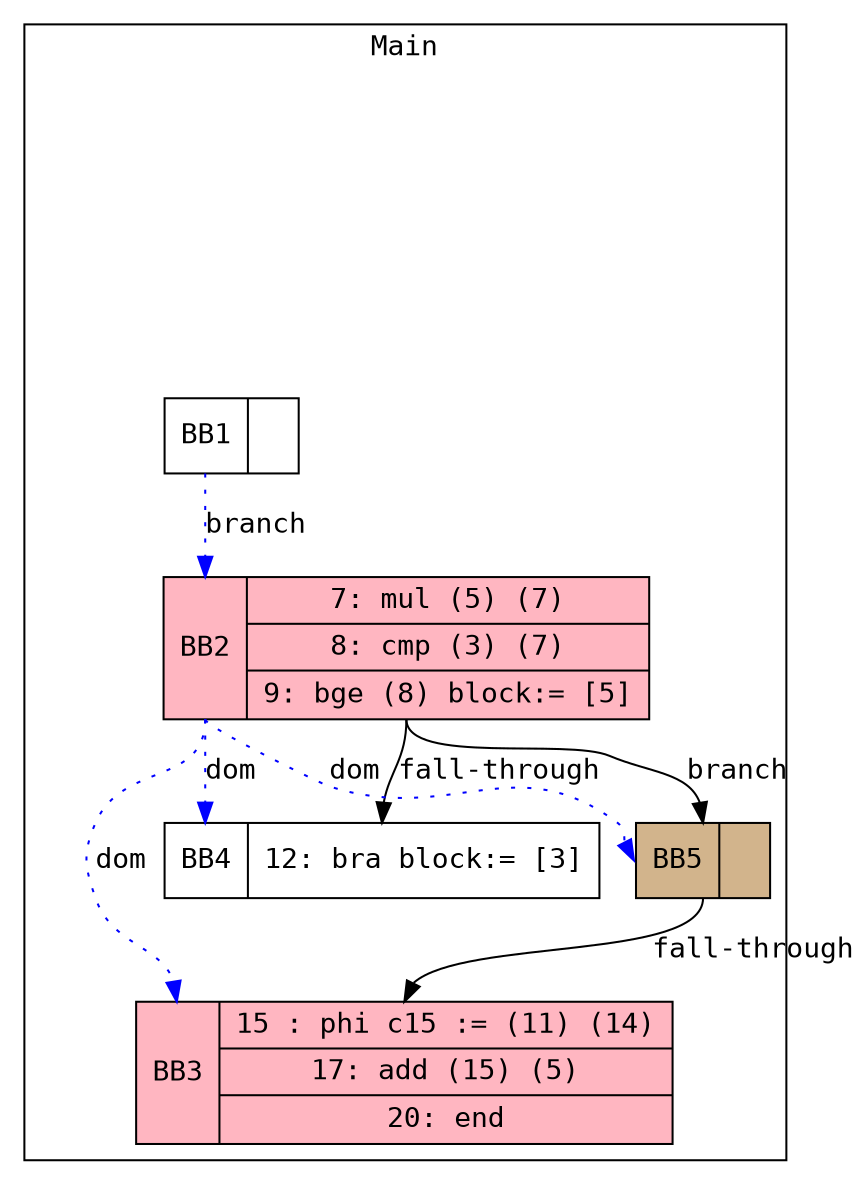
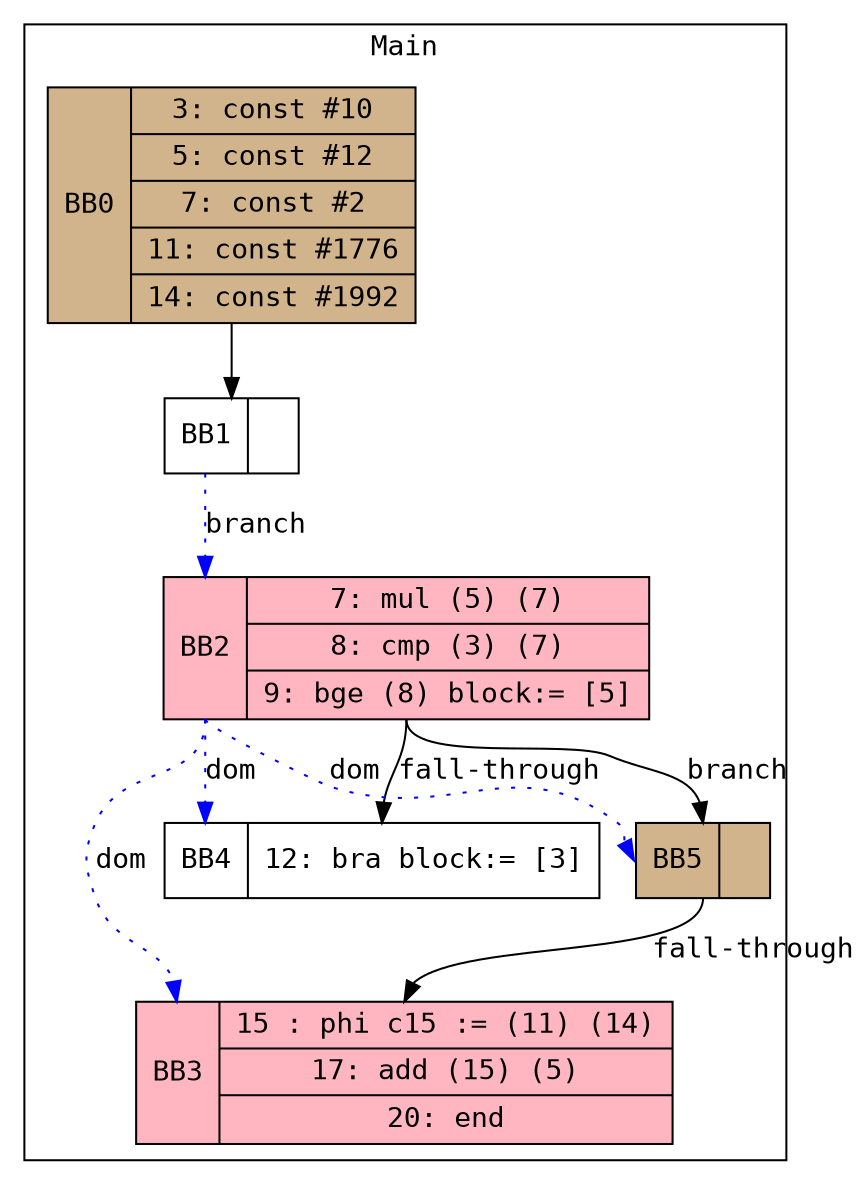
none -> (232, 205)
